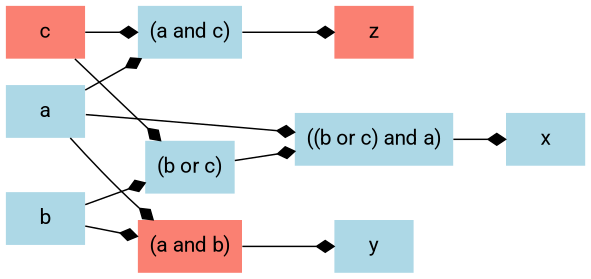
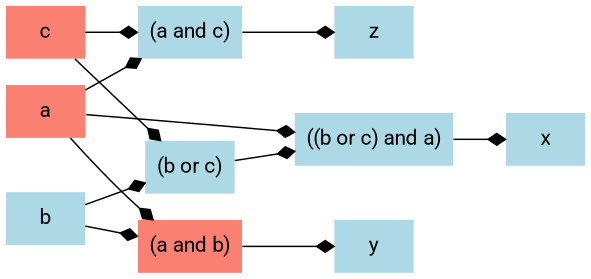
(374, 32) -> (374, 32)
(45, 111) -> (45, 111)
